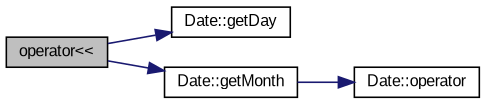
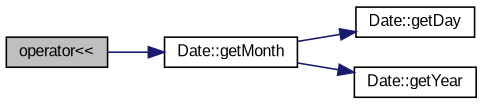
(132, 39) -> (319, 38)
(417, 82) -> (415, 82)
